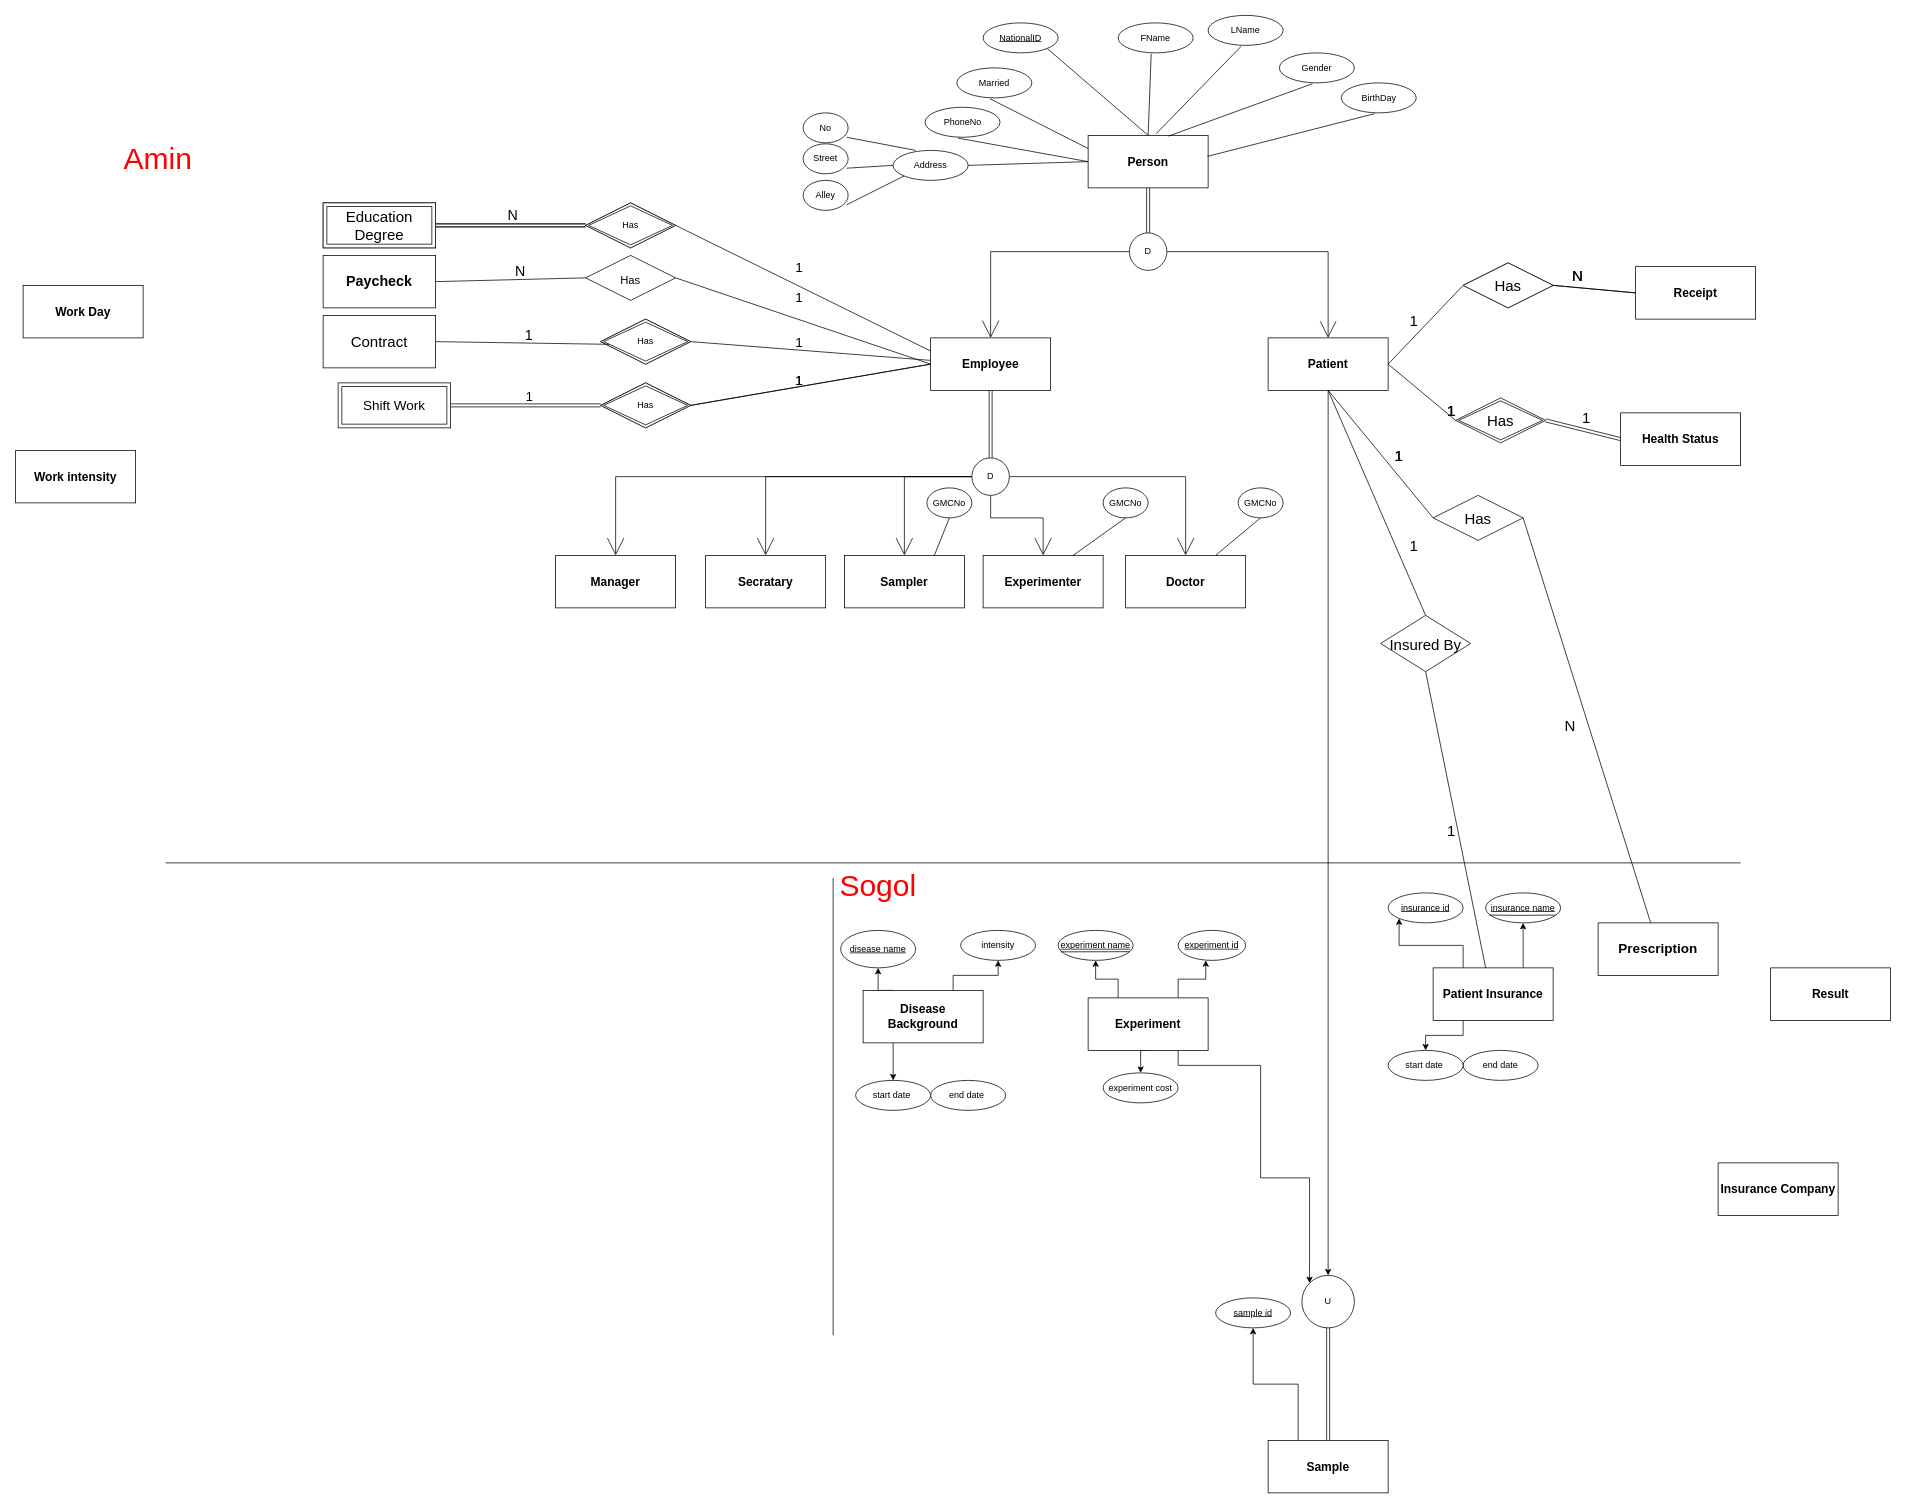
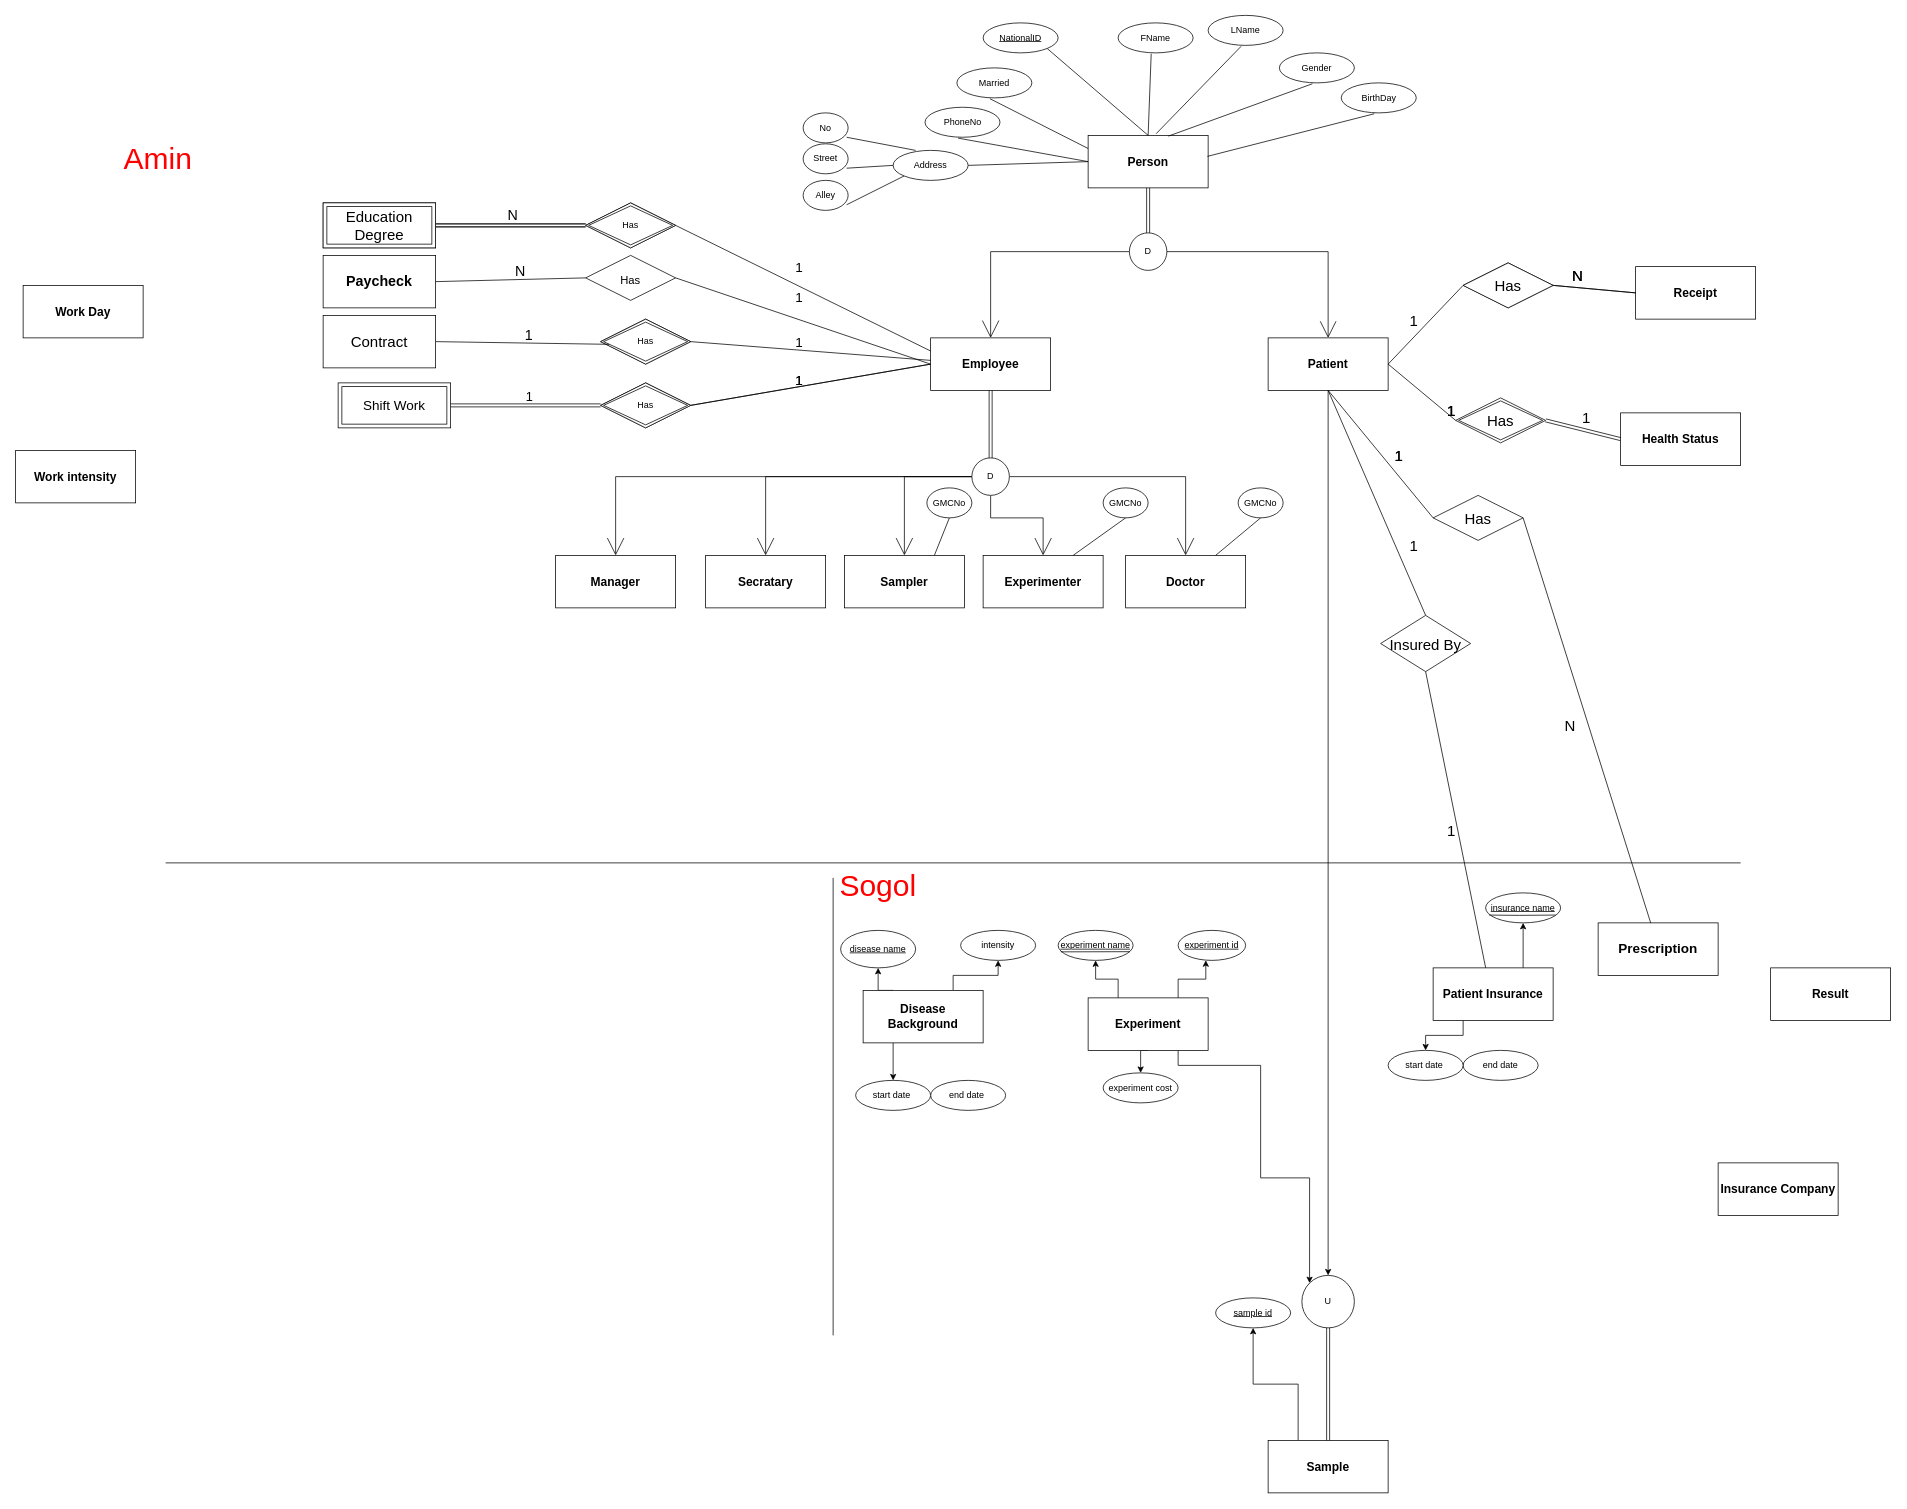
(1425, 908) -> none
(1431, 945) -> none
